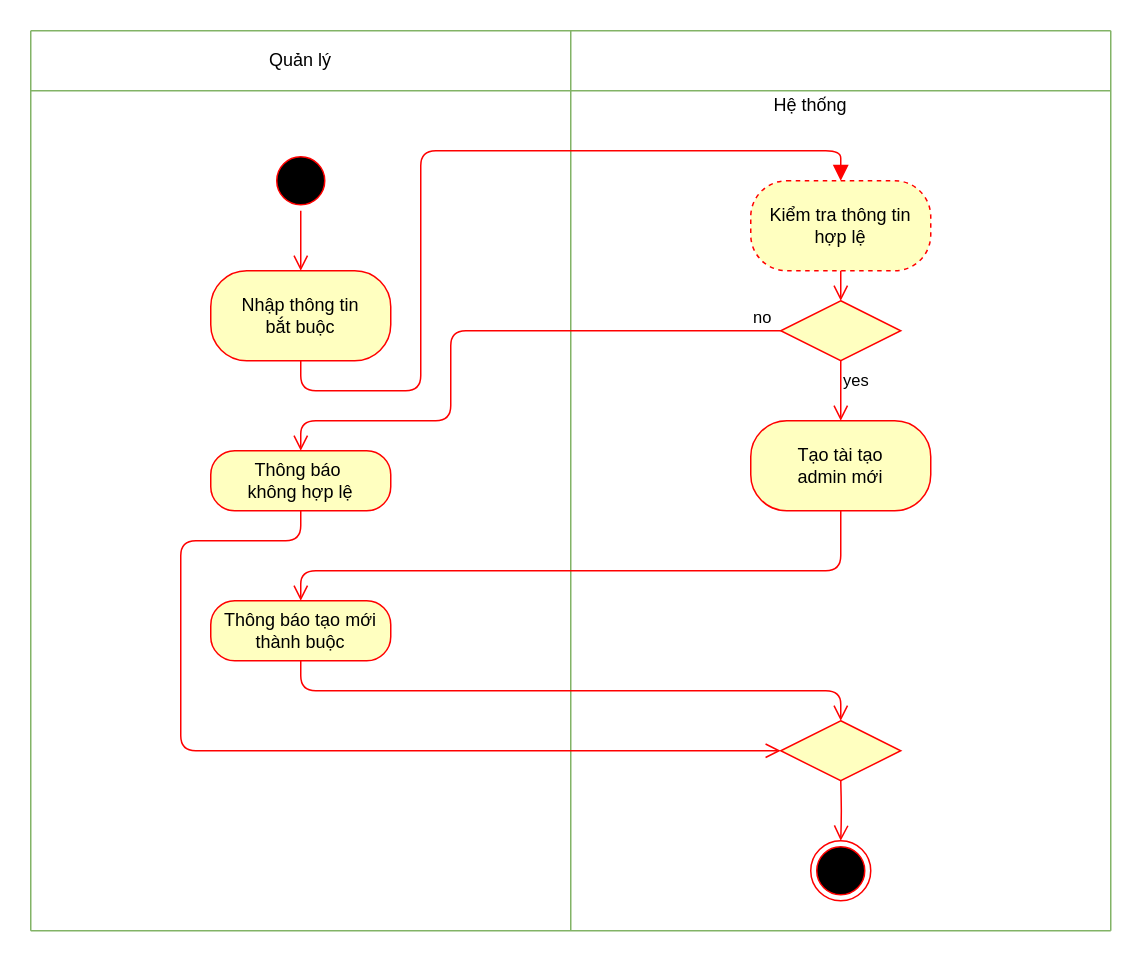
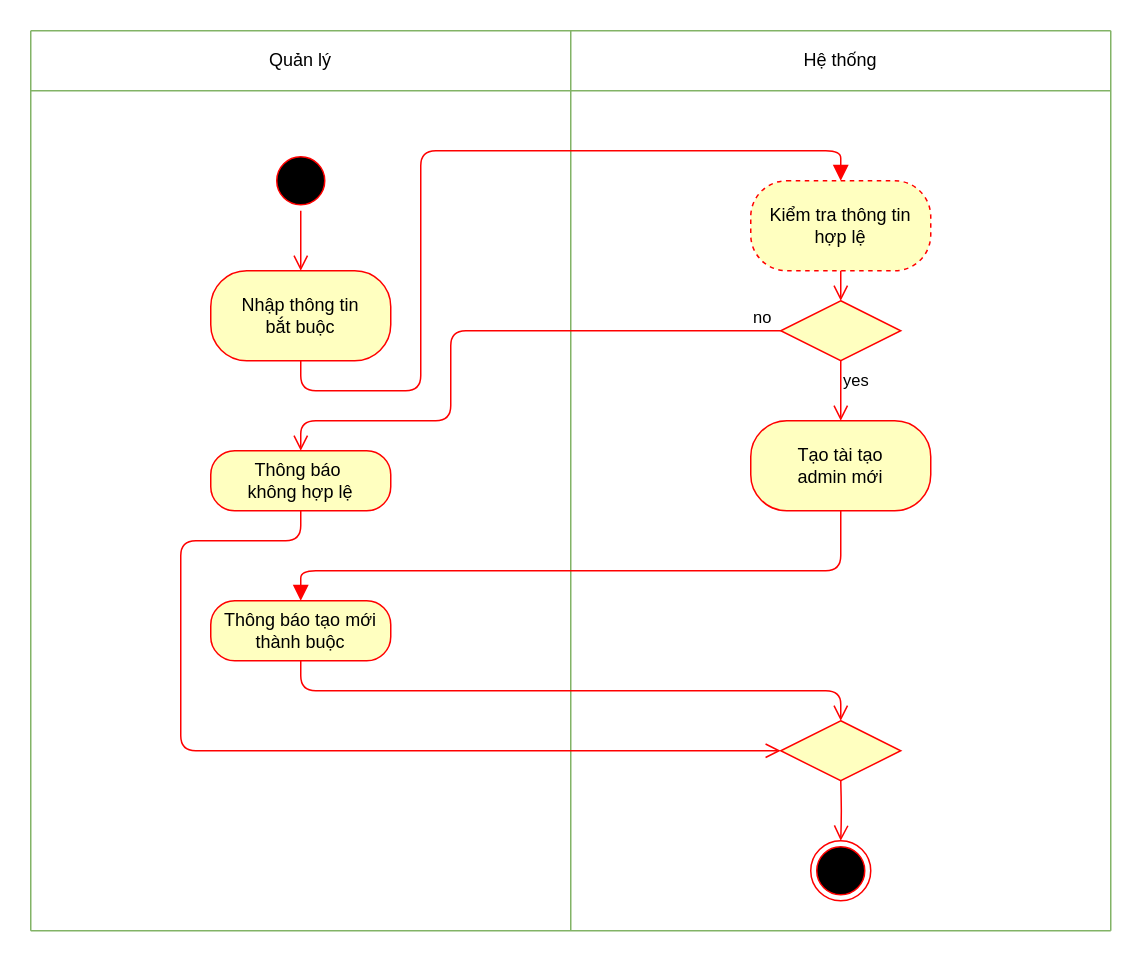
(811, 106) -> (841, 61)
(301, 583) -> (301, 577)
